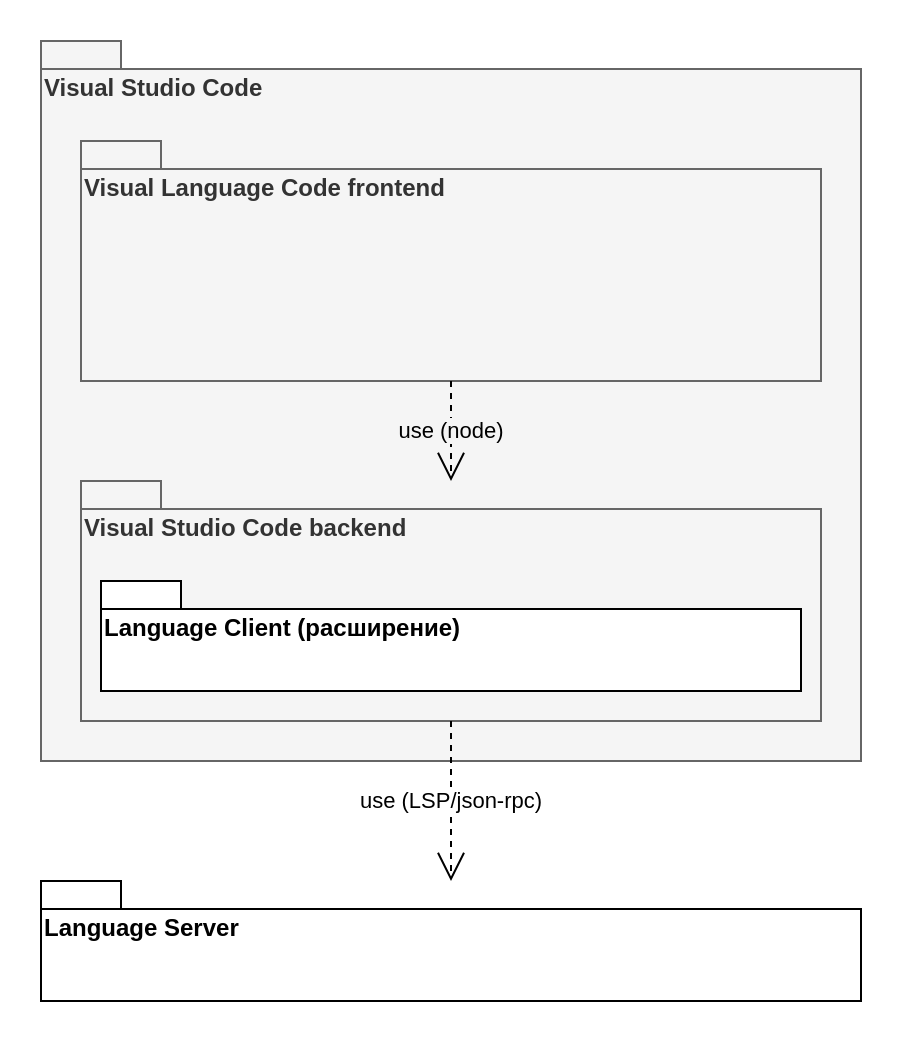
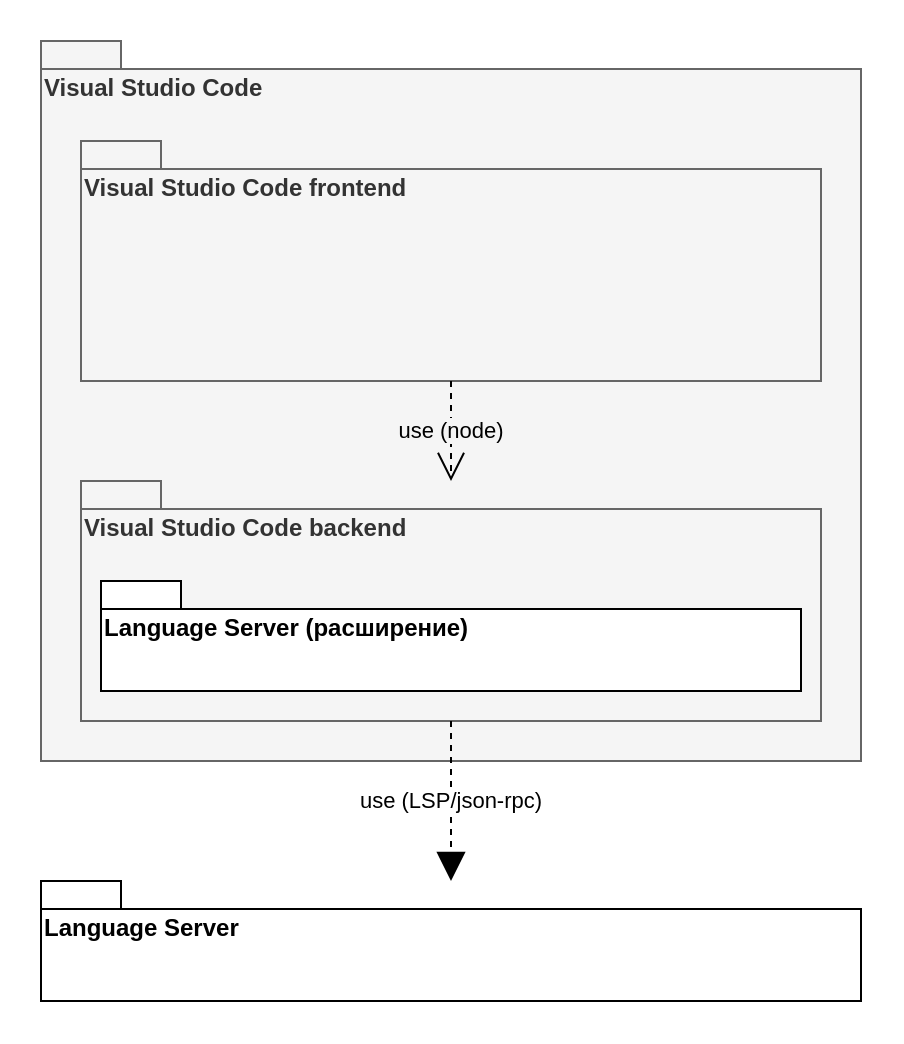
(264, 189) -> (248, 189)
(281, 629) -> (287, 629)
(451, 862) -> (451, 851)
